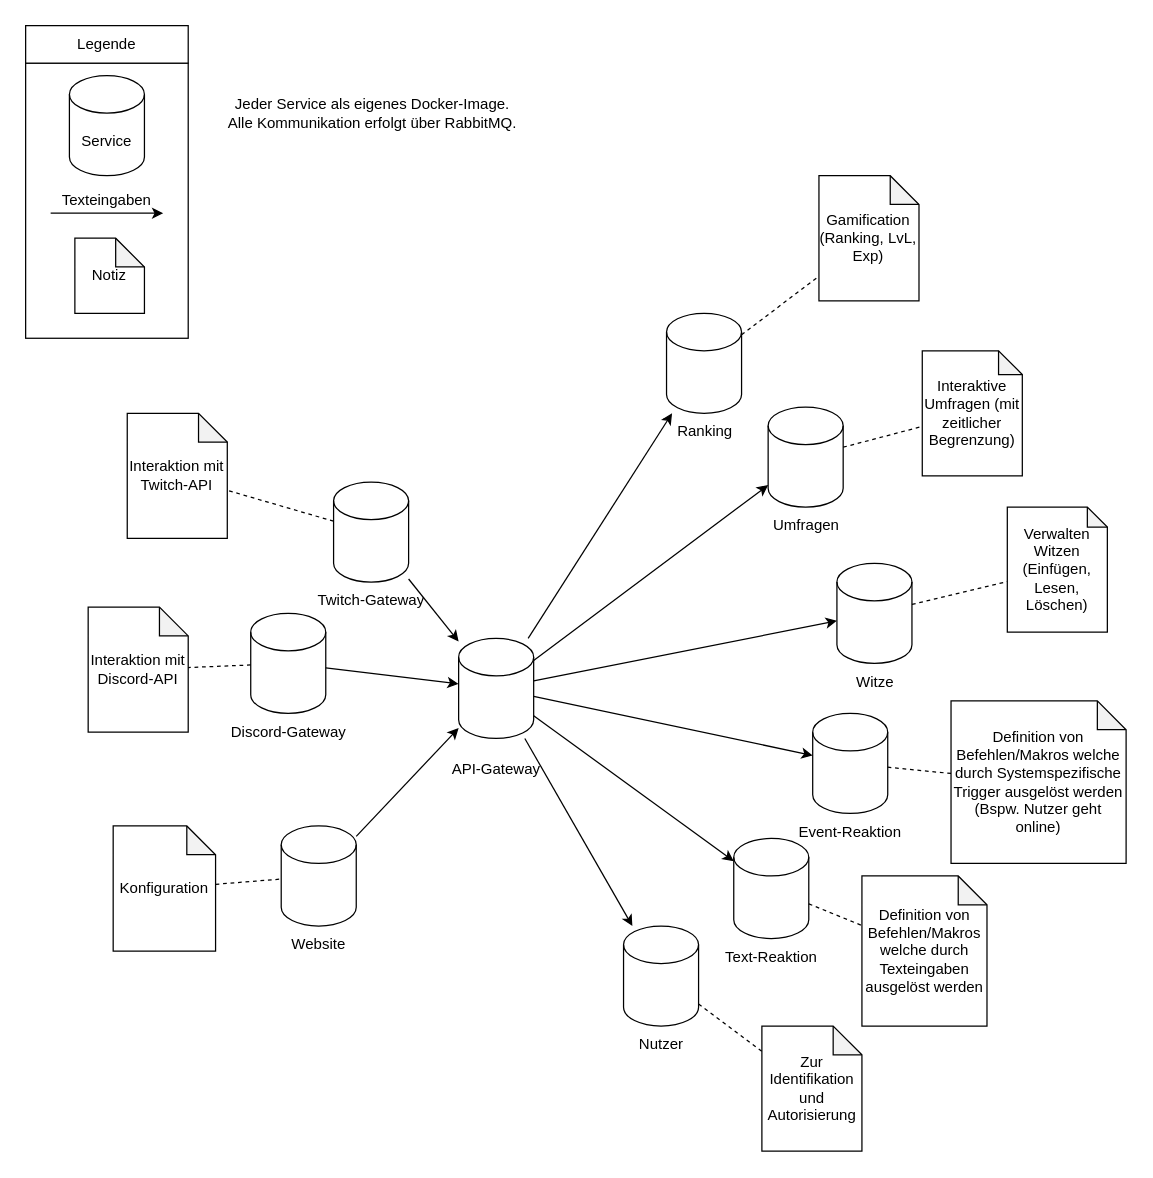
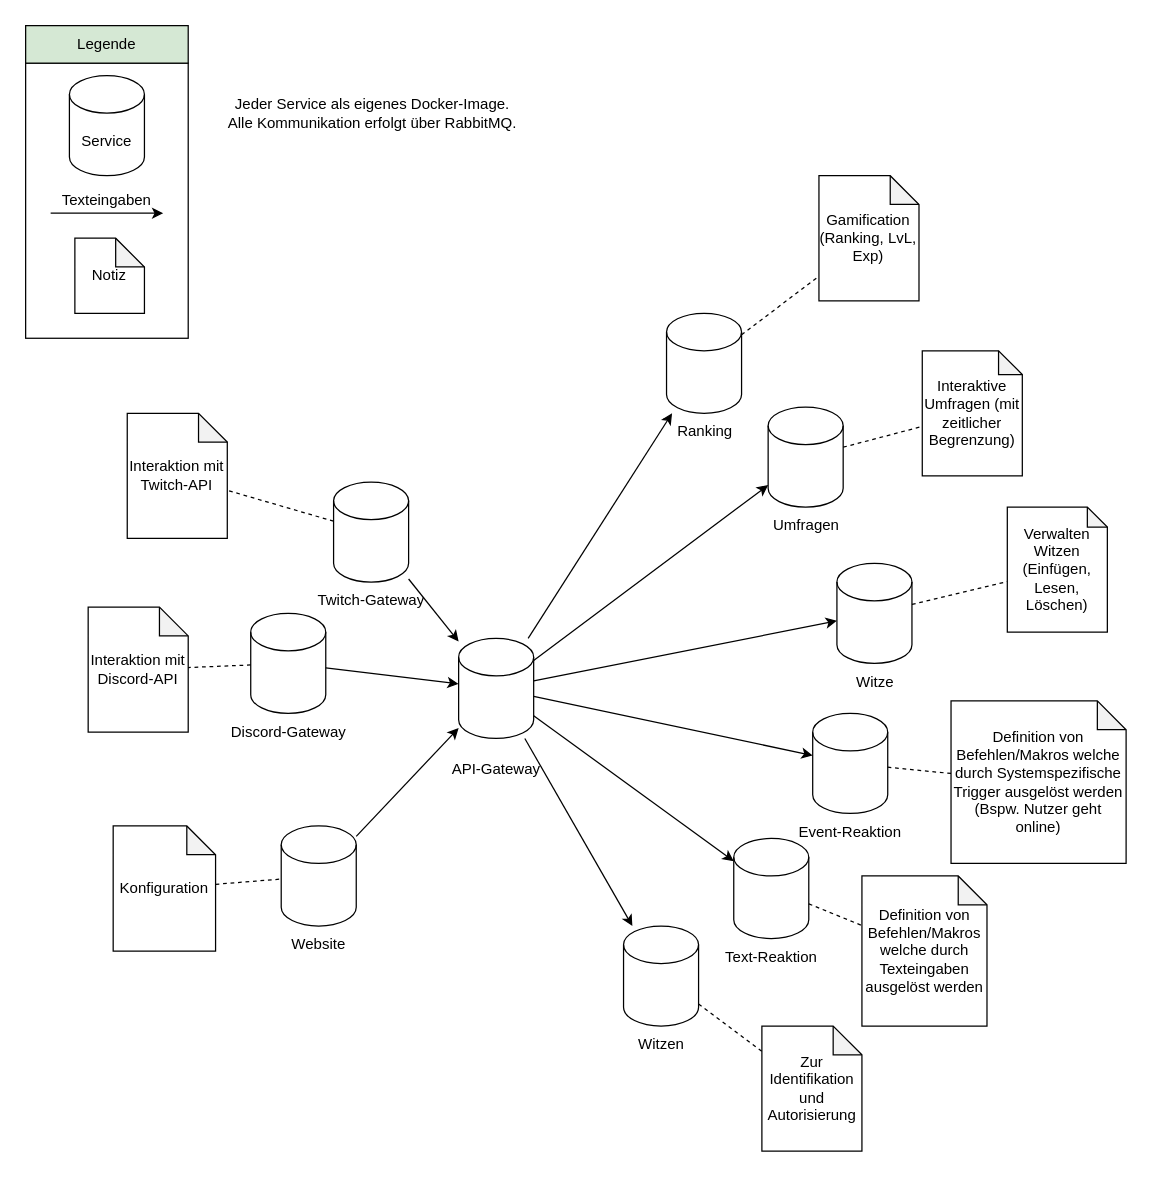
(107, 44) -> (107, 44)
(661, 1044) -> (661, 1044)
